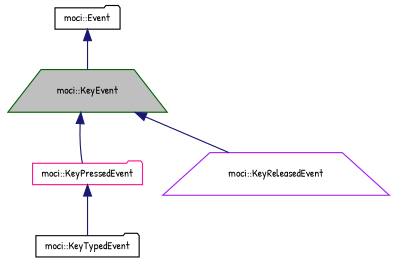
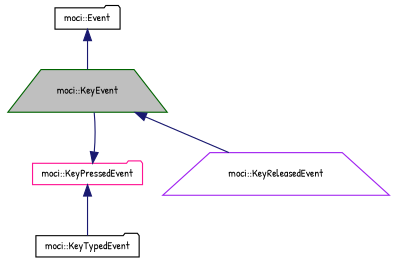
(80, 144) -> (95, 132)
